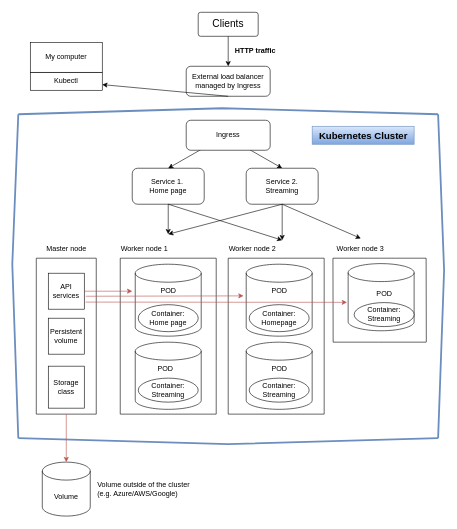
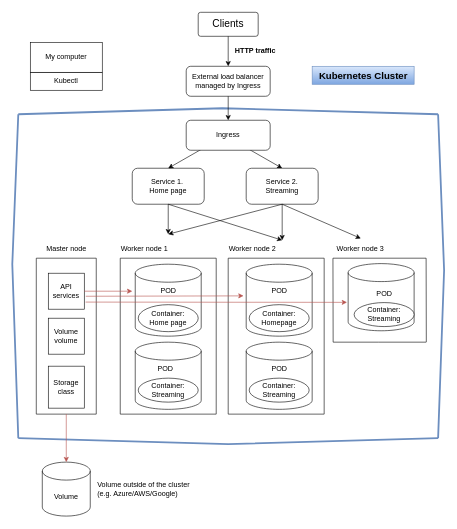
(158, 90) -> (228, 114)
(363, 135) -> (363, 75)
(66, 336) -> (66, 336)
